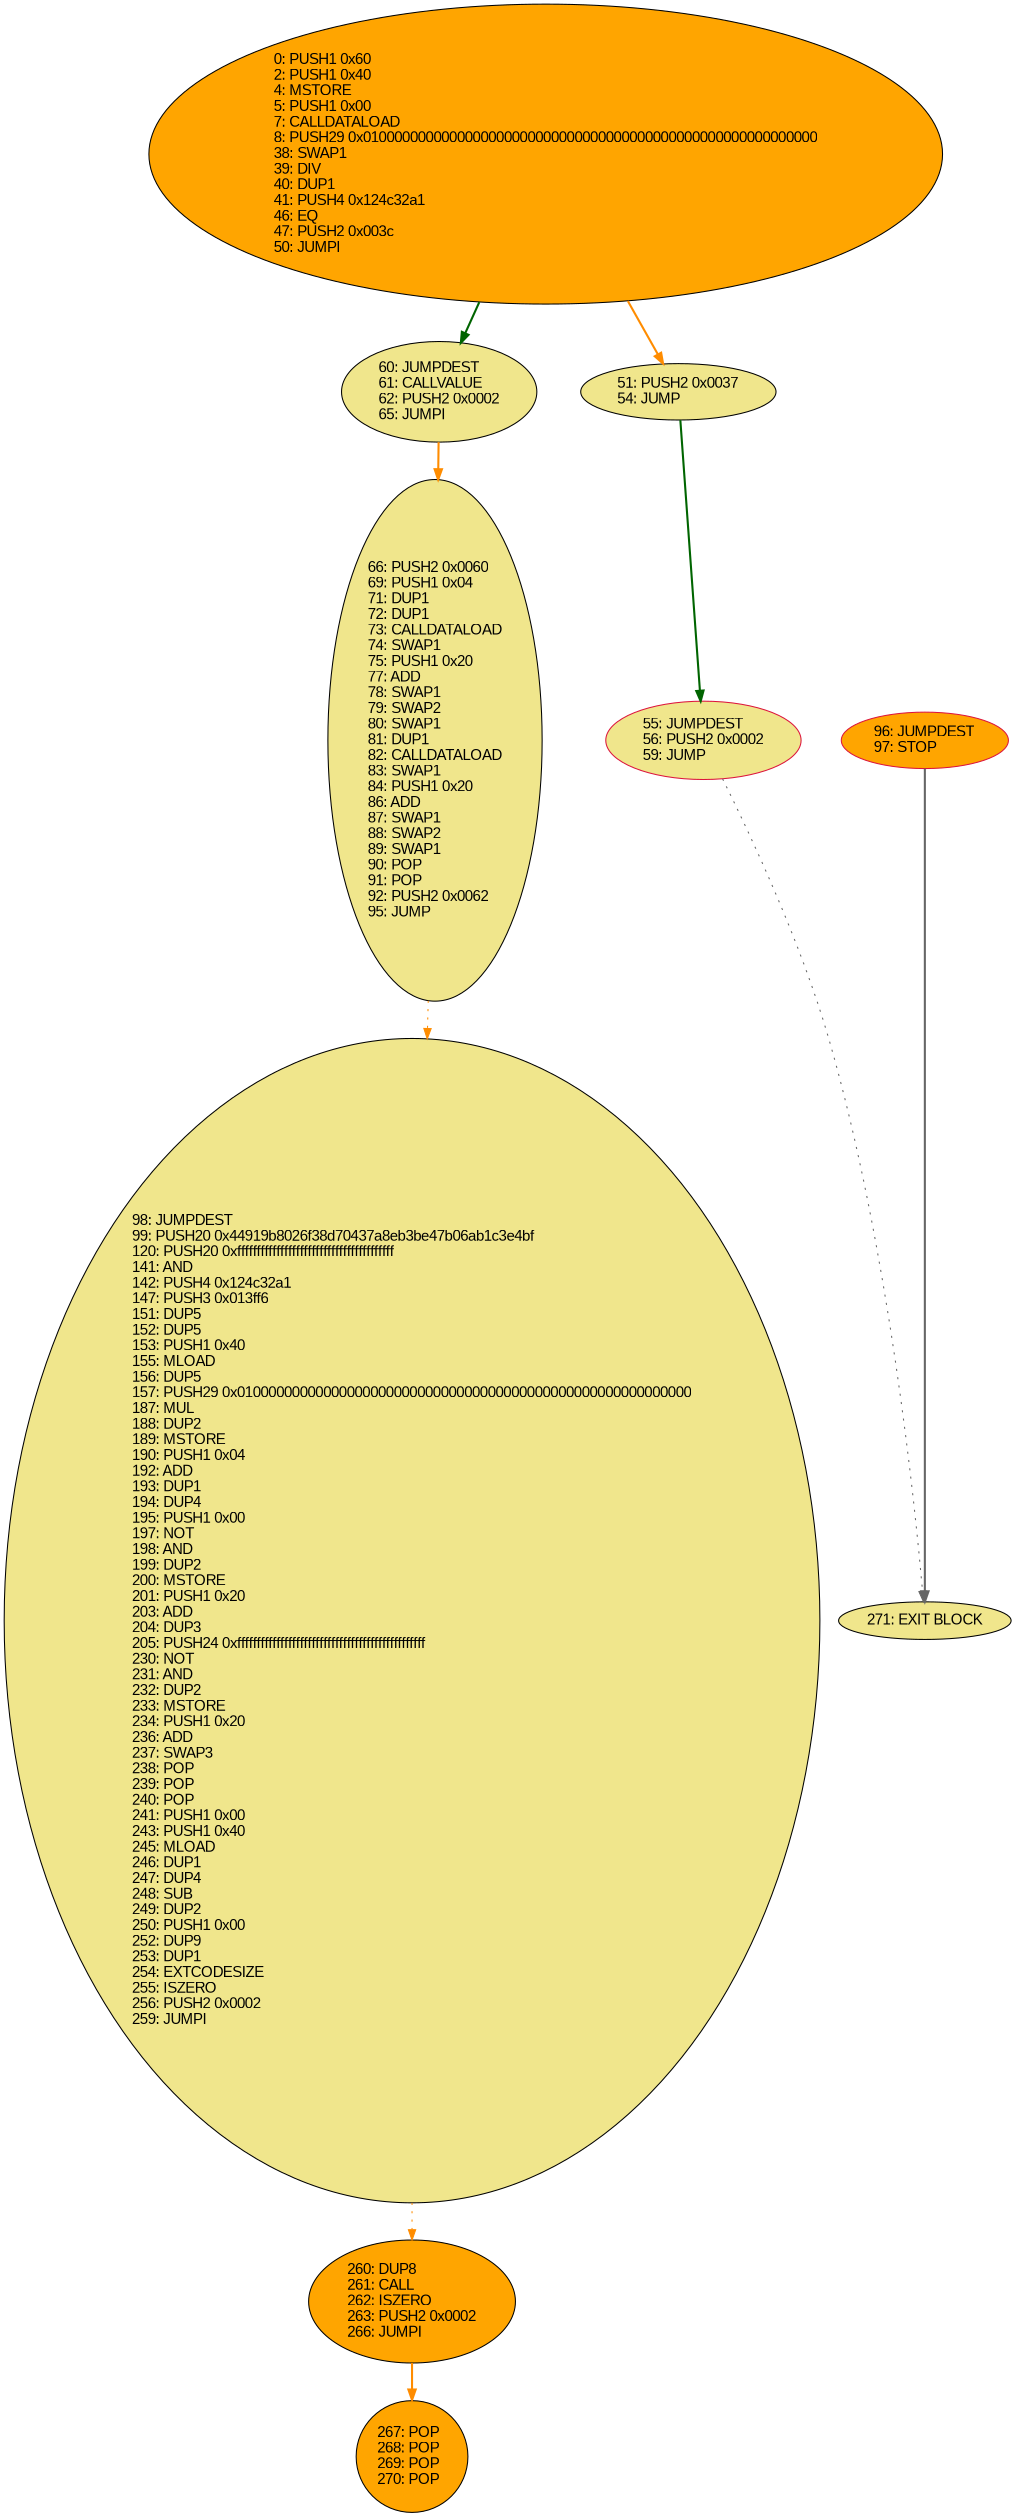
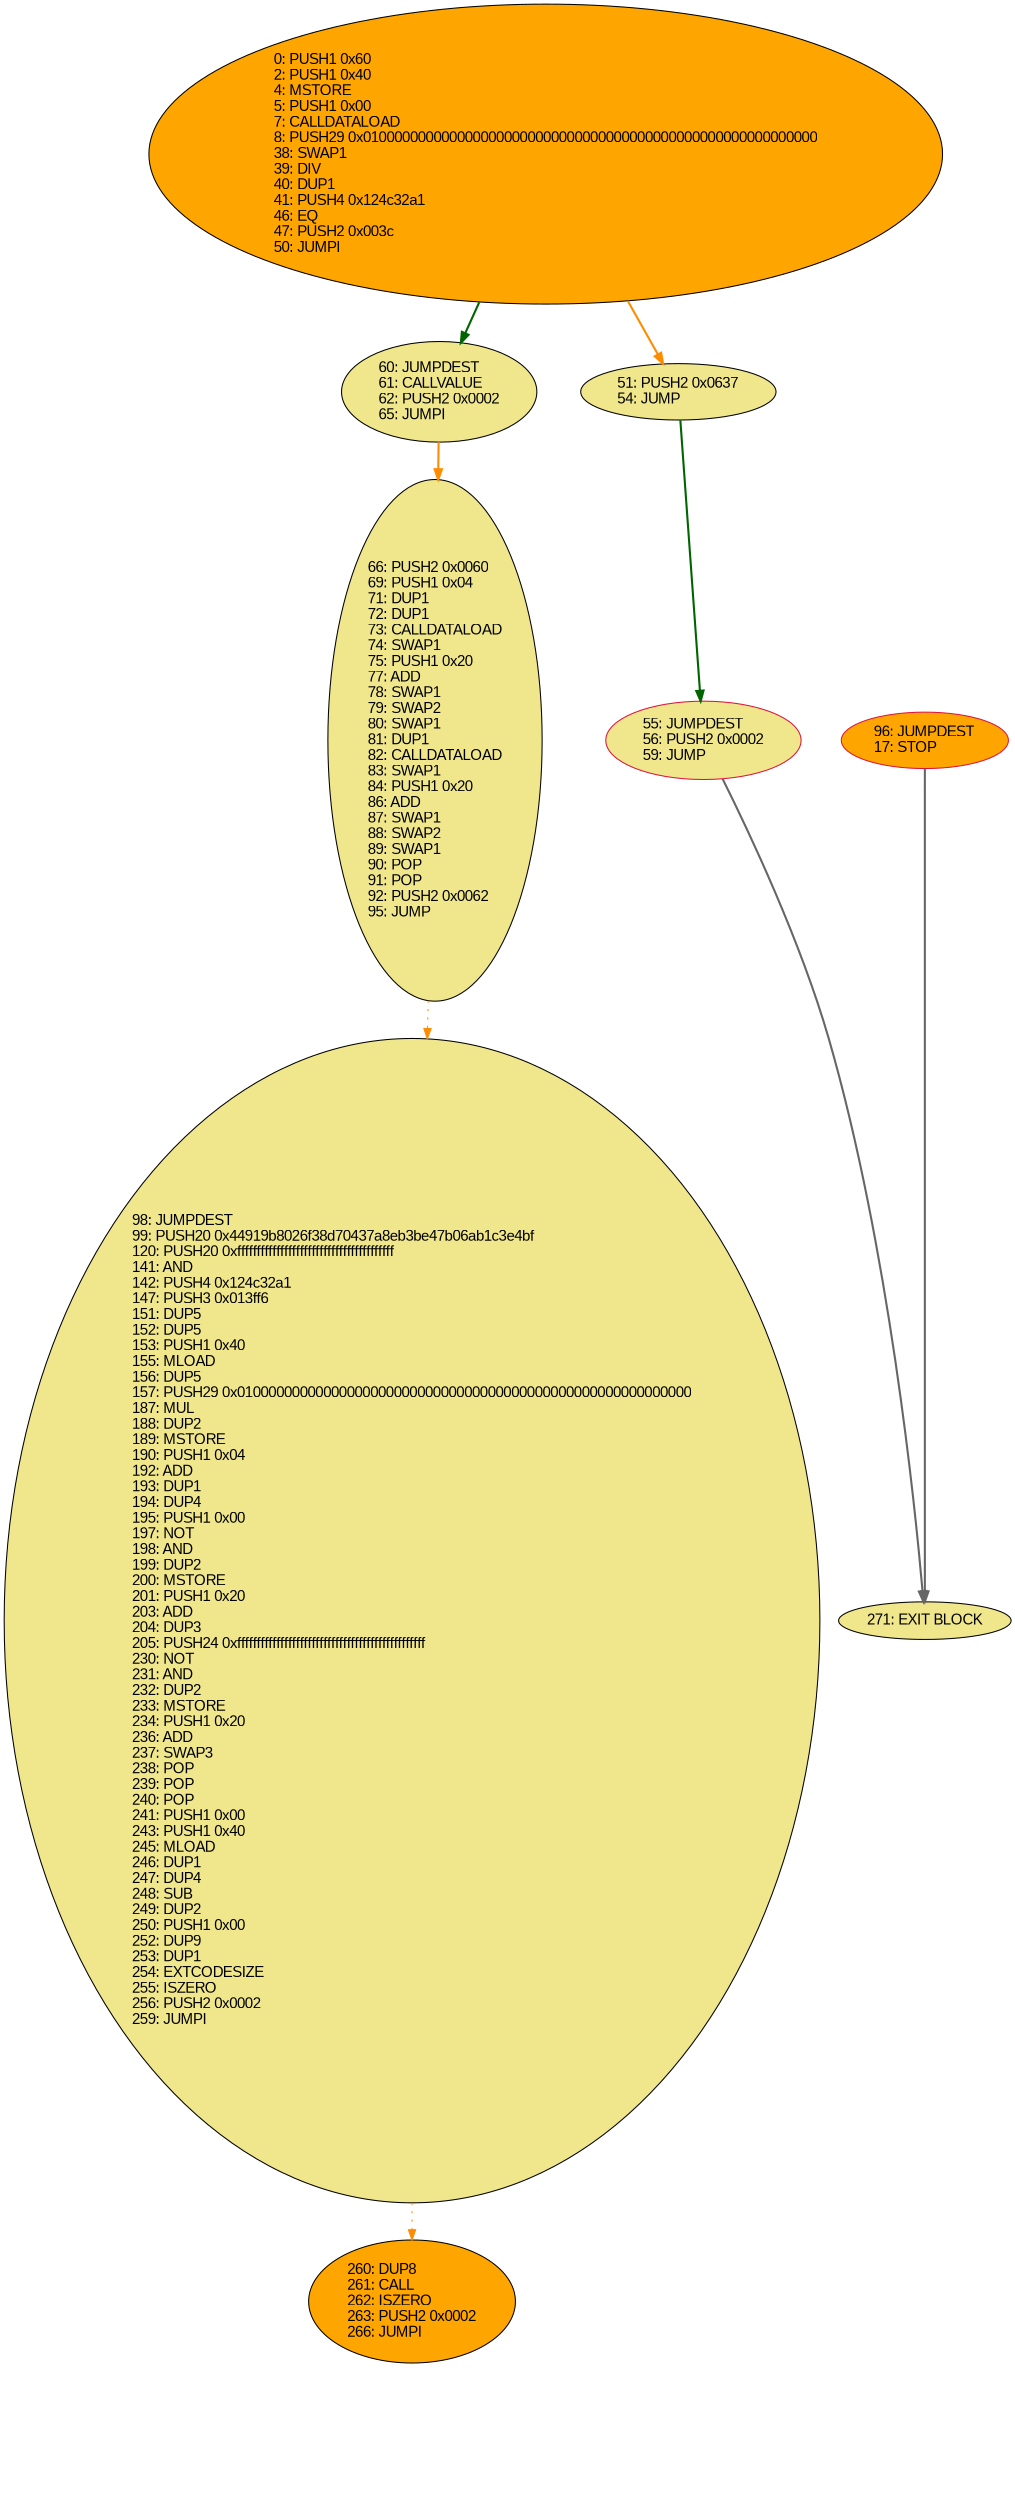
(678, 392) -> (678, 392)
(925, 740) -> (925, 740)
(862, 1175) -> (862, 1175)
(412, 2456) -> none
